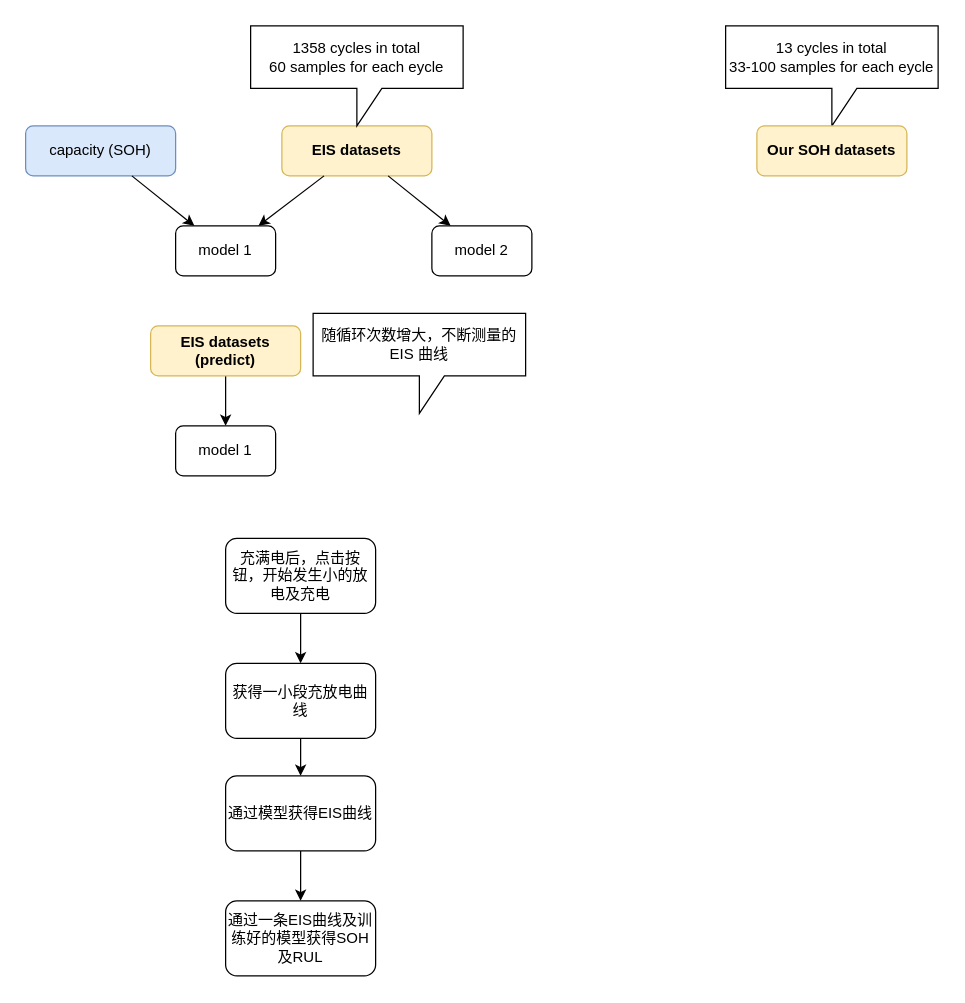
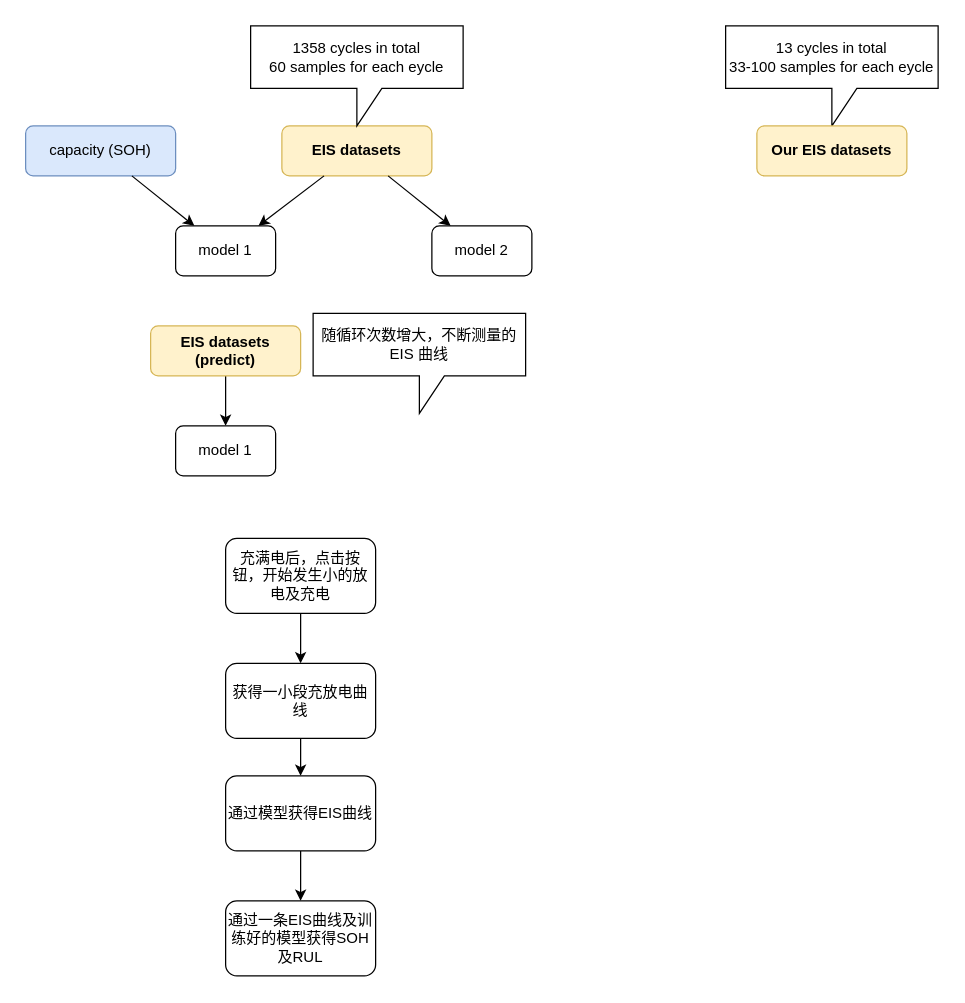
(832, 151) -> (832, 151)
